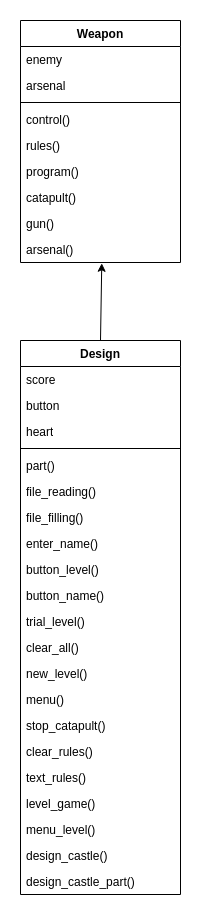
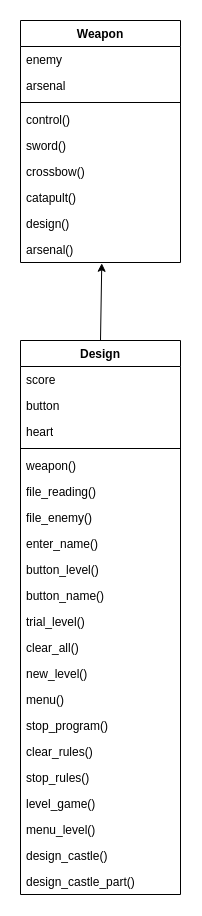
(48, 147) -> (50, 147)
(57, 173) -> (60, 173)
(43, 225) -> (52, 225)
(47, 467) -> (53, 467)
(64, 519) -> (64, 519)
(75, 727) -> (74, 727)
(65, 779) -> (65, 779)
